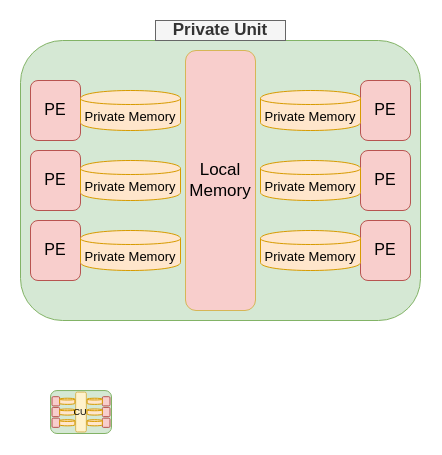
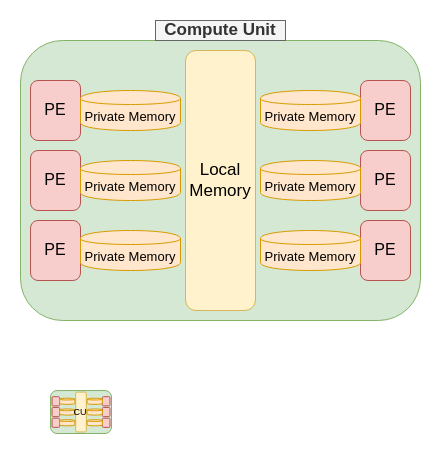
(221, 31) -> (221, 31)
(221, 181) -> (221, 181)
